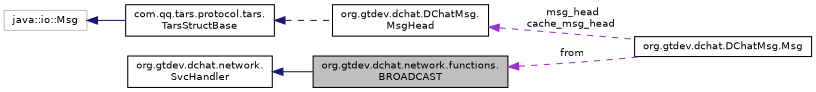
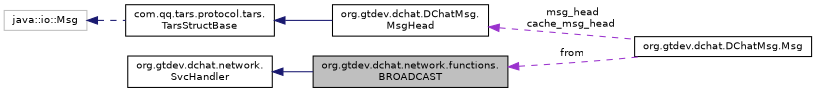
(112, 20) -> (112, 20)
(309, 20) -> (309, 20)
